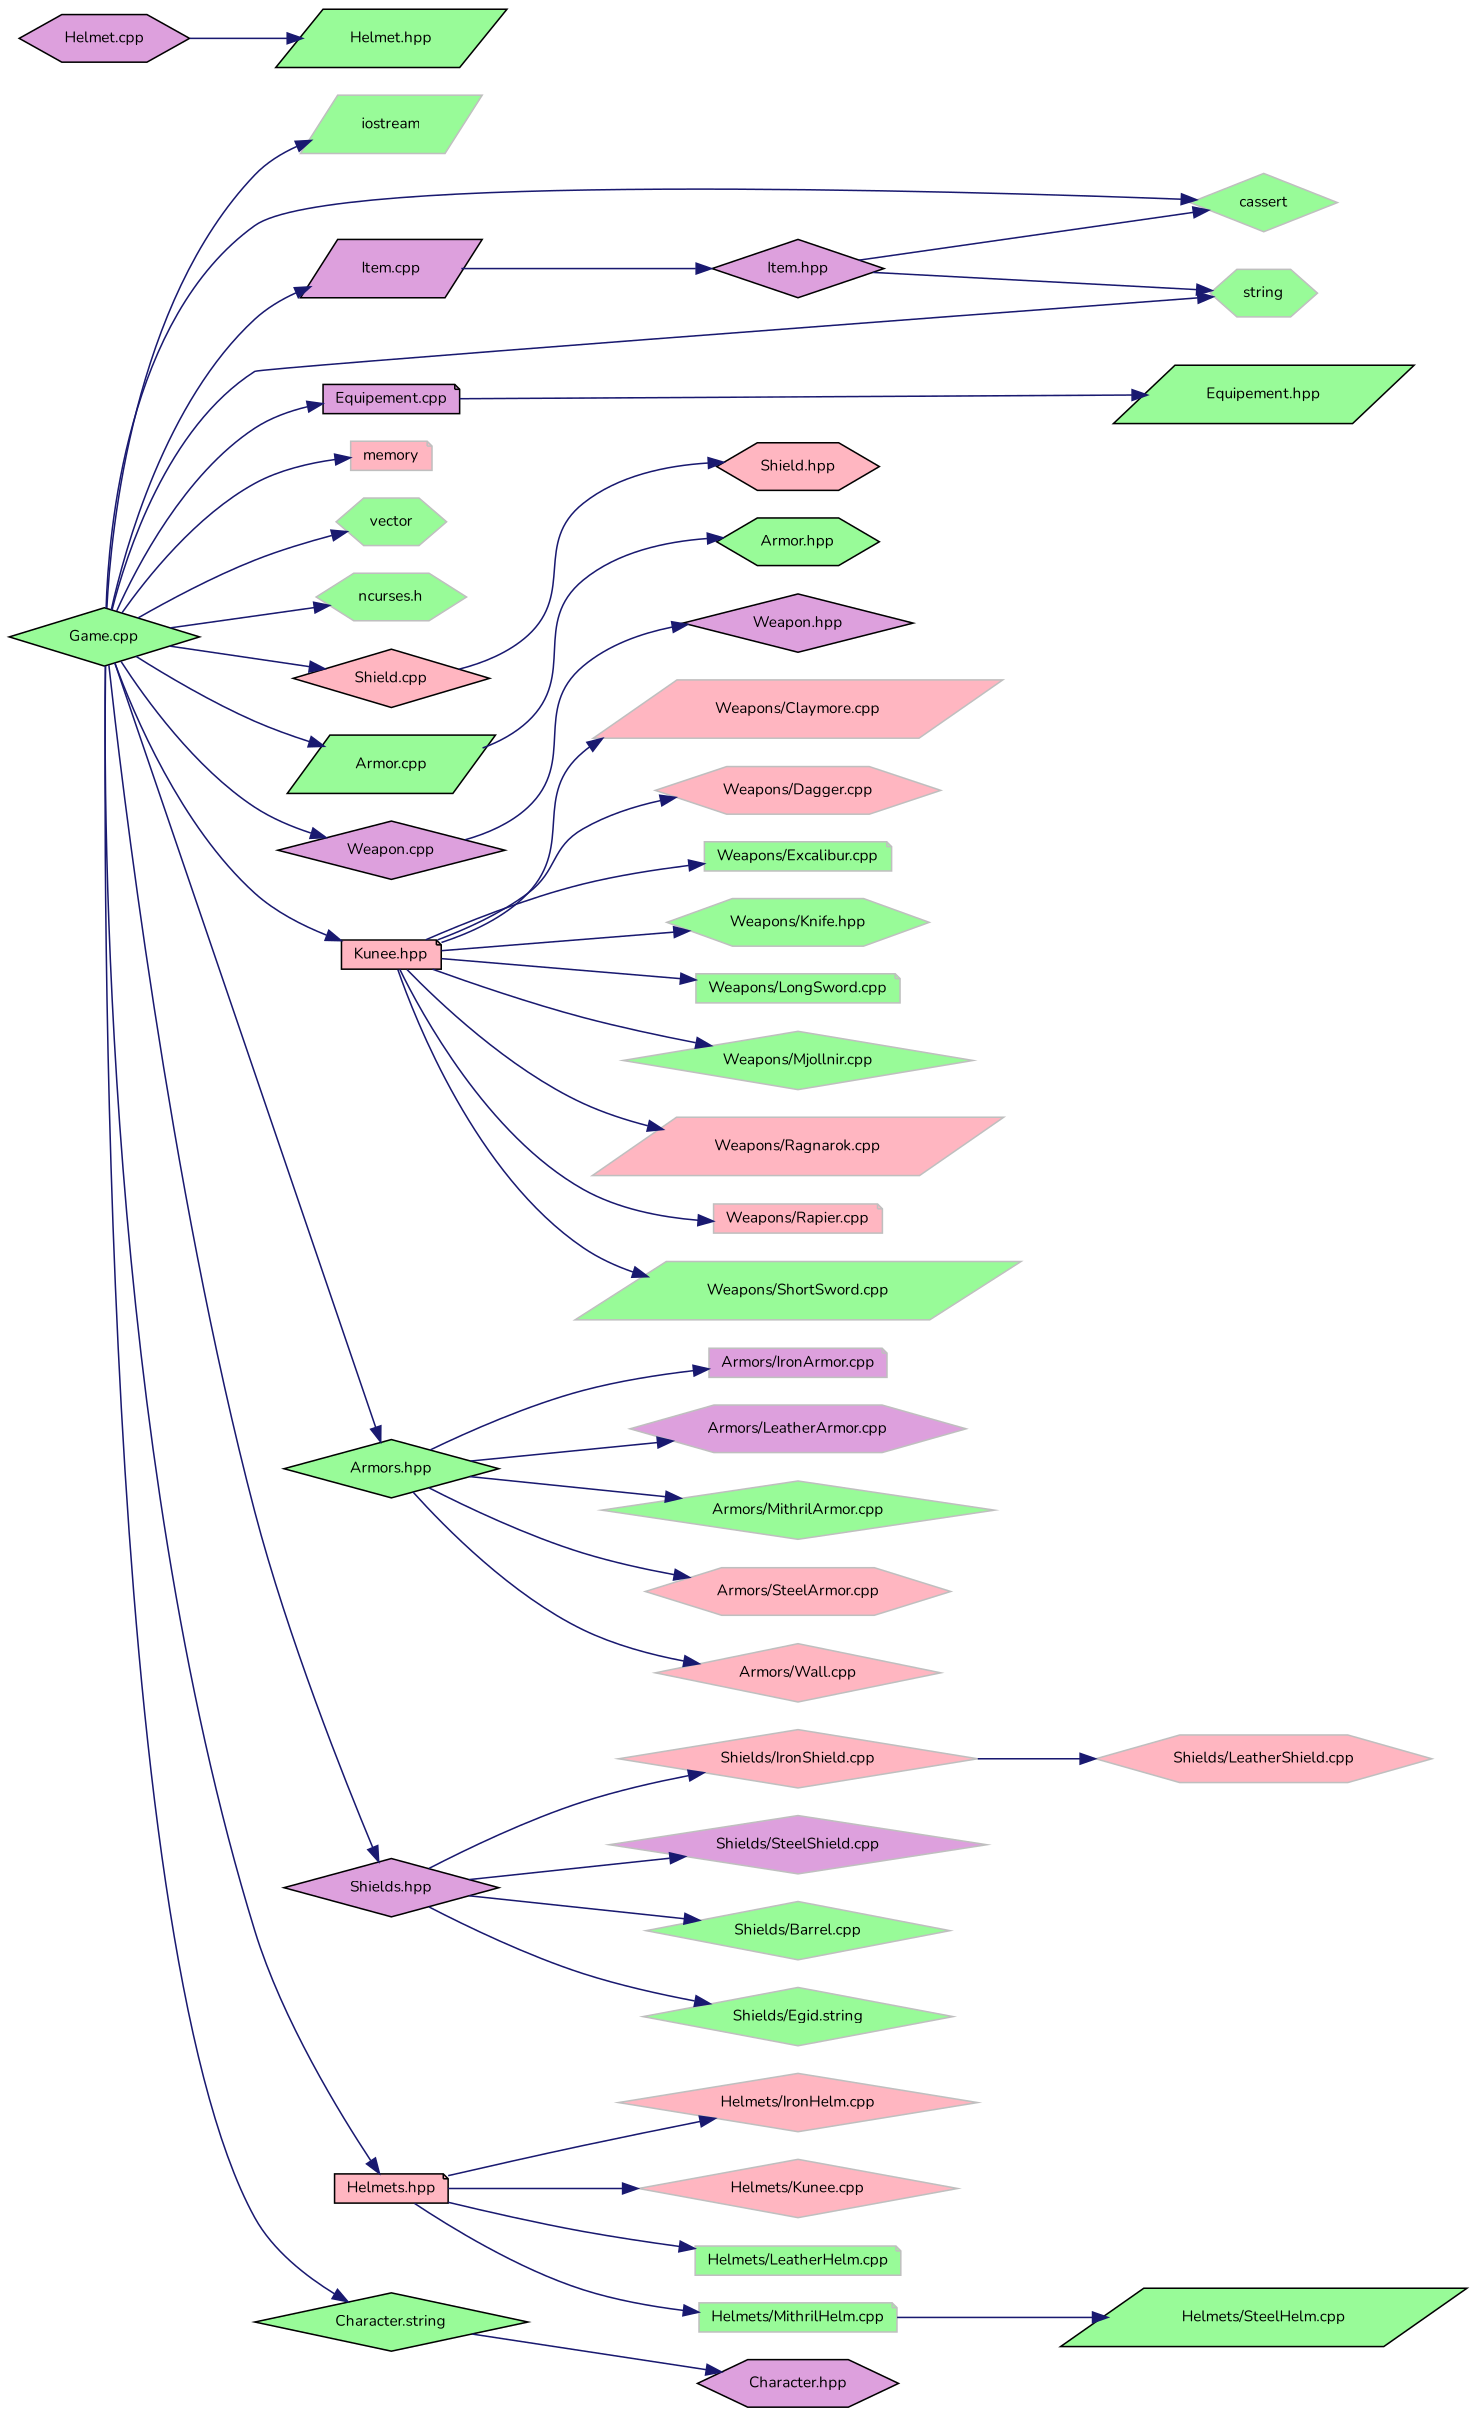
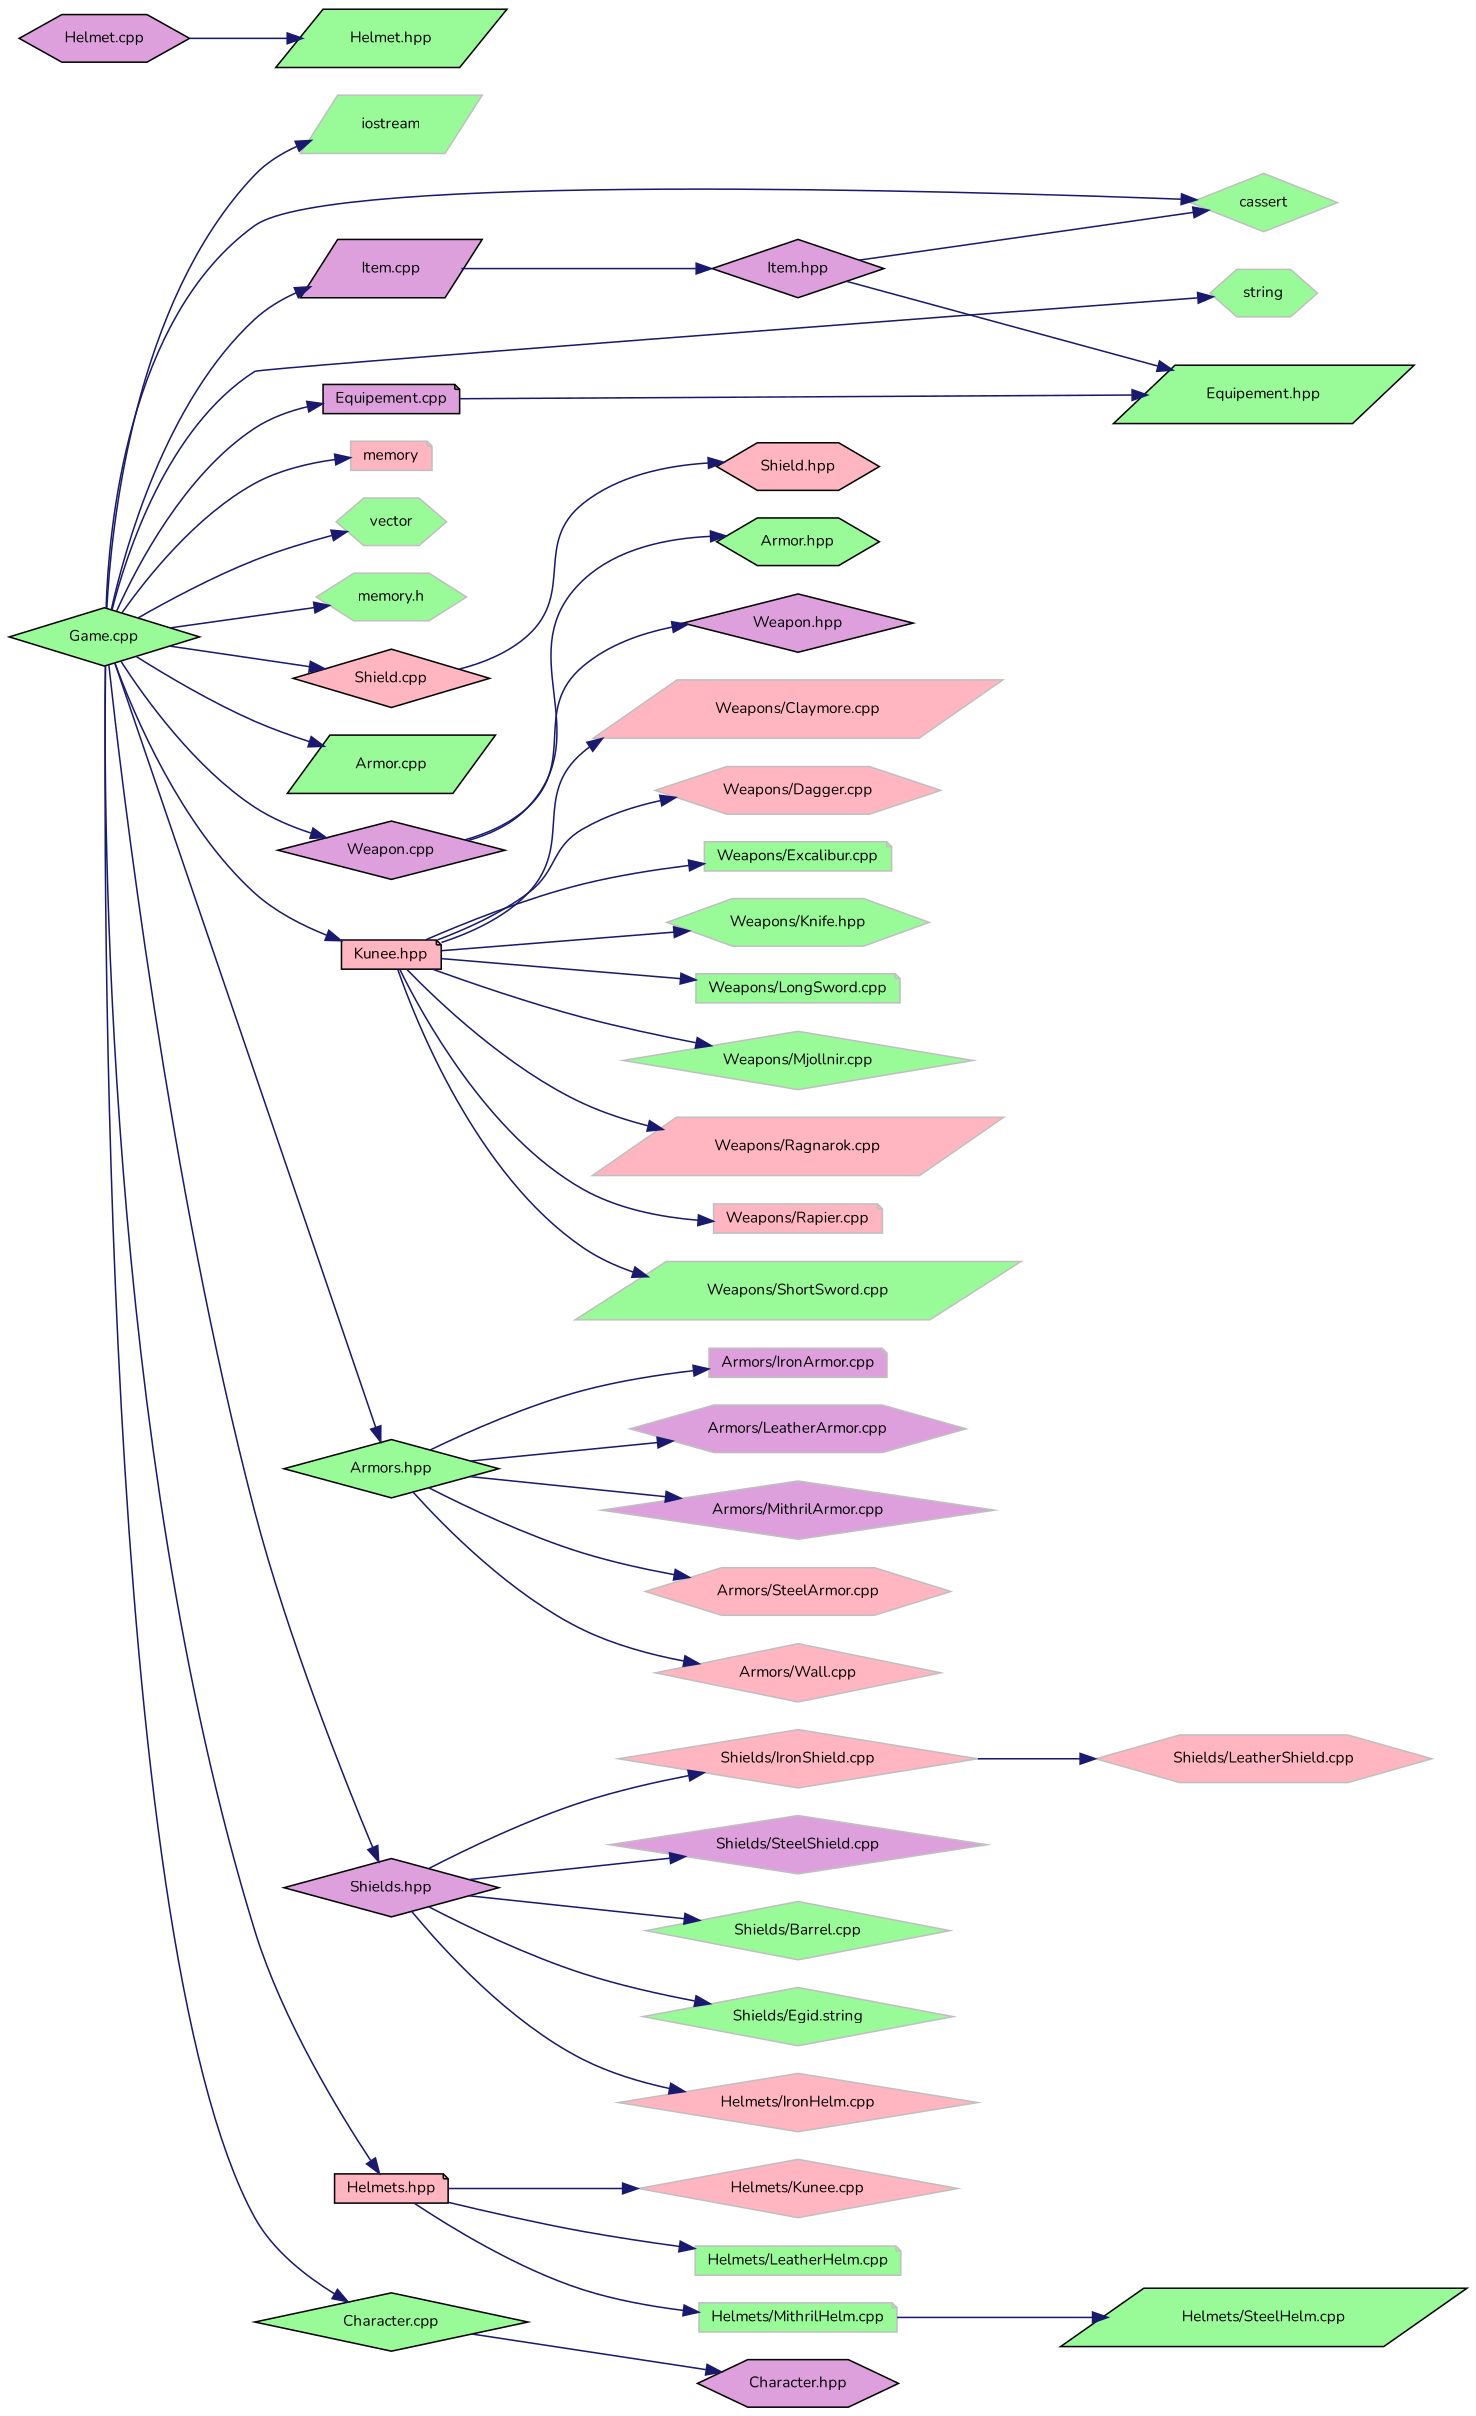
(1035, 281) -> (1002, 324)
(391, 597) -> (391, 597)
(561, 611) -> (551, 659)
(798, 1510) -> (798, 1510)
(574, 2148) -> (526, 2023)
(391, 2322) -> (391, 2322)
